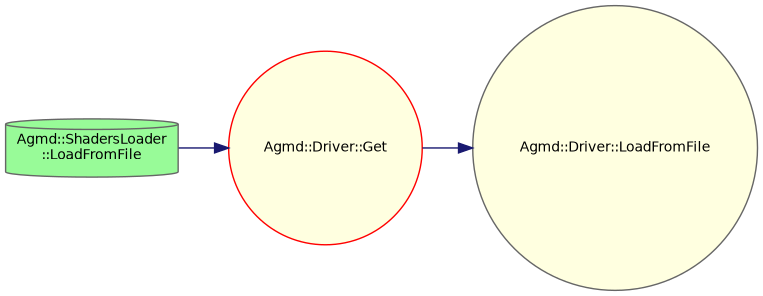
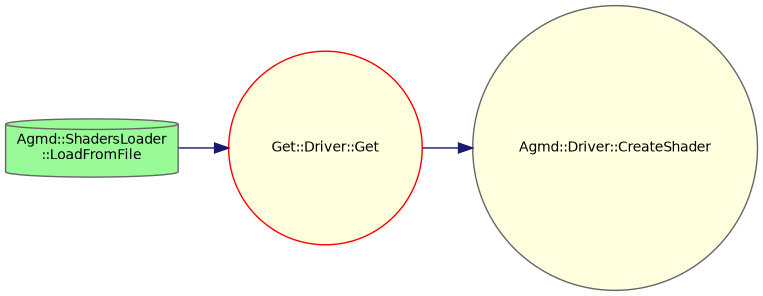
(325, 148) -> (325, 148)
(615, 148) -> (615, 148)
